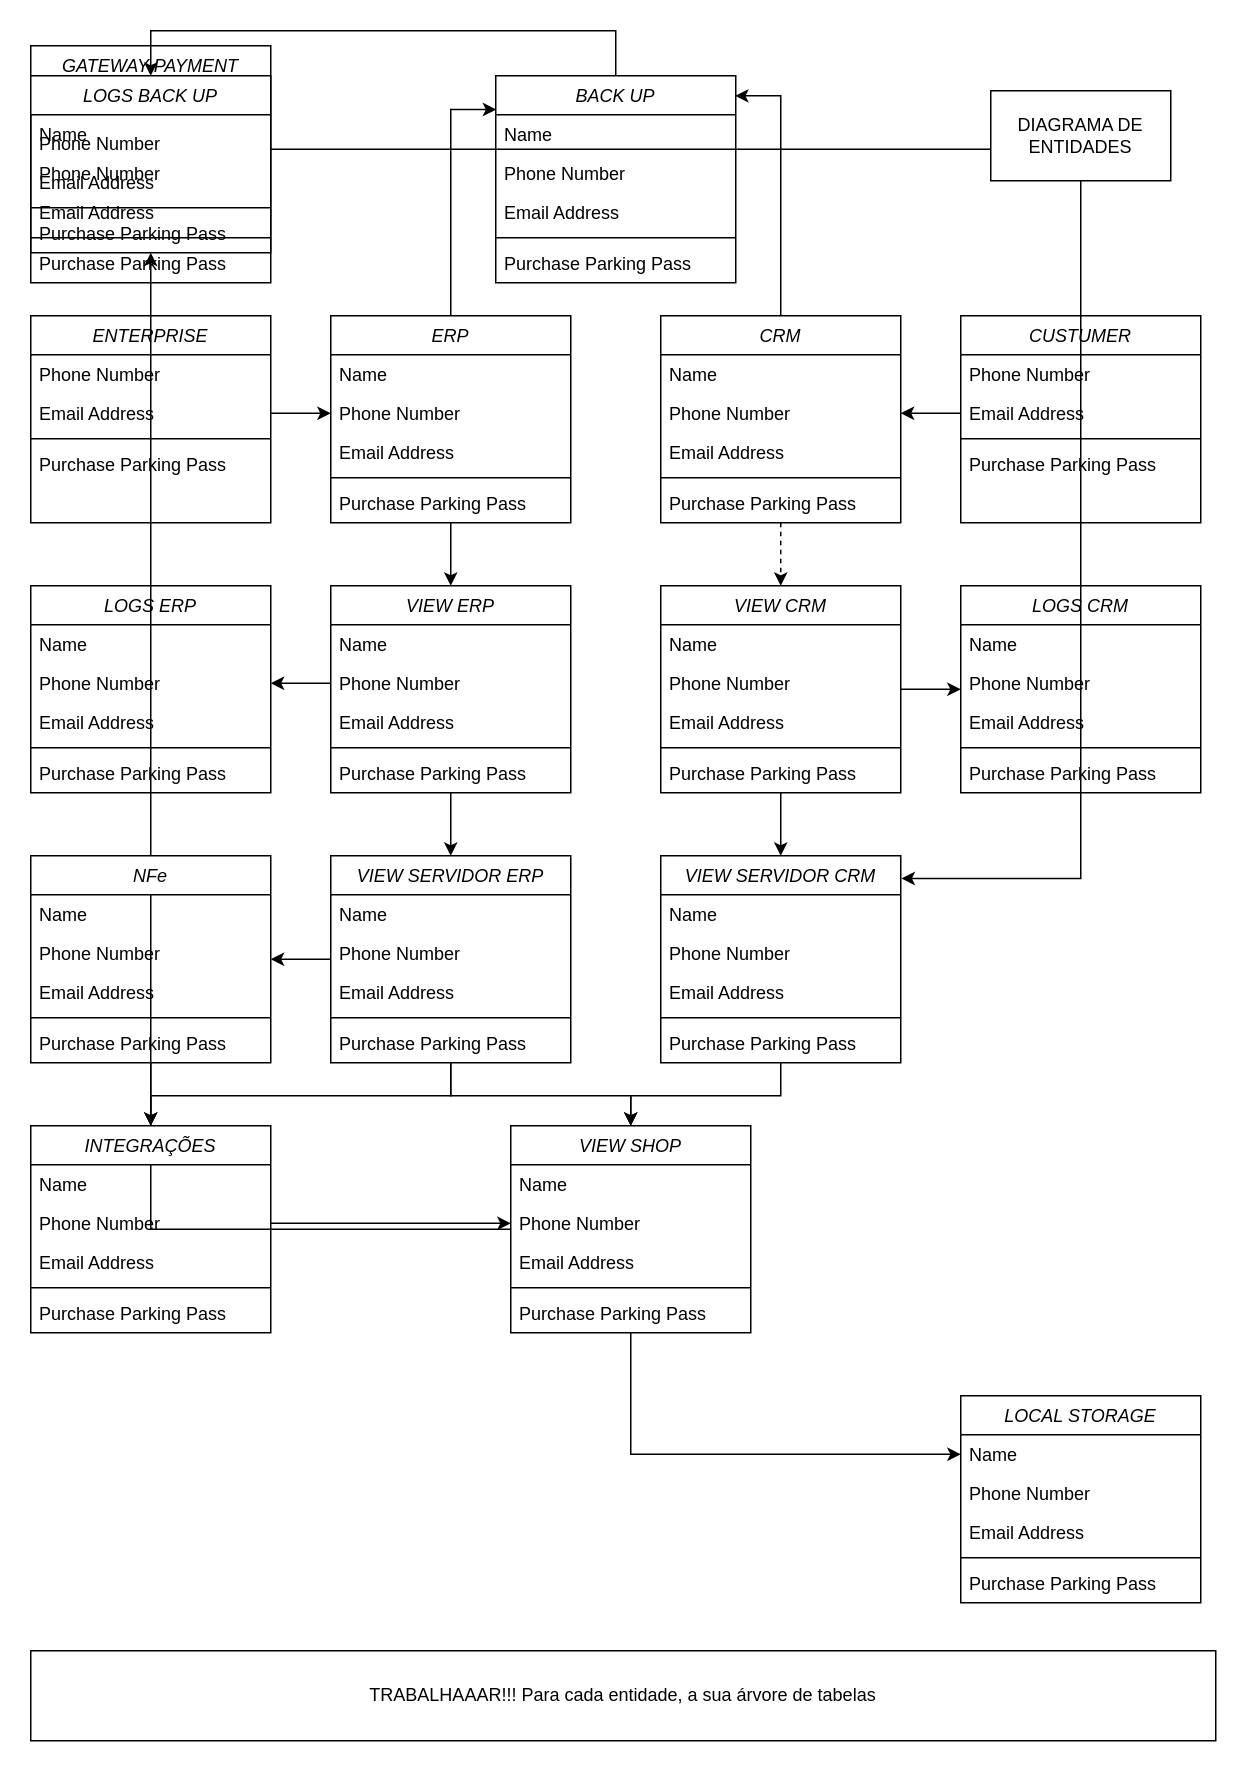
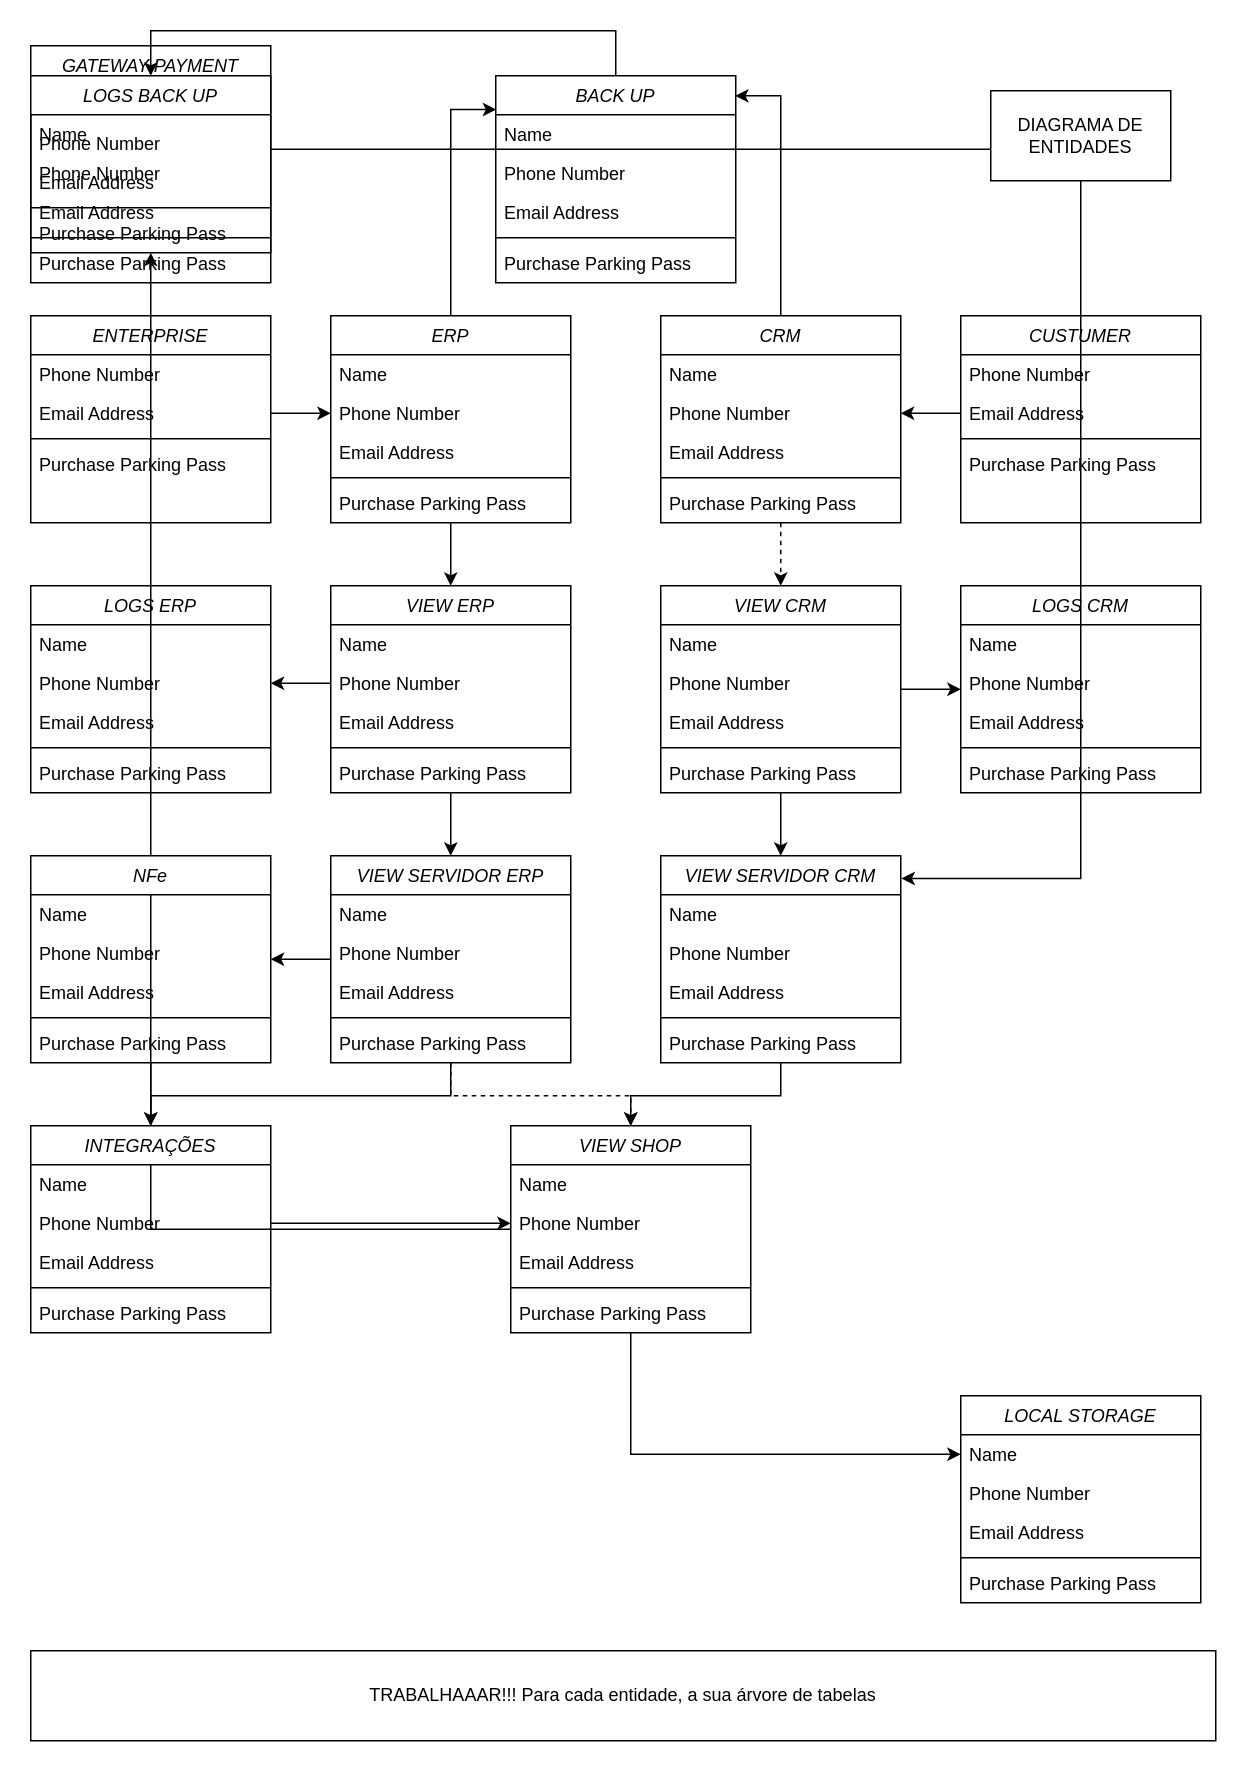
(539, 1096) -> (539, 1096)
